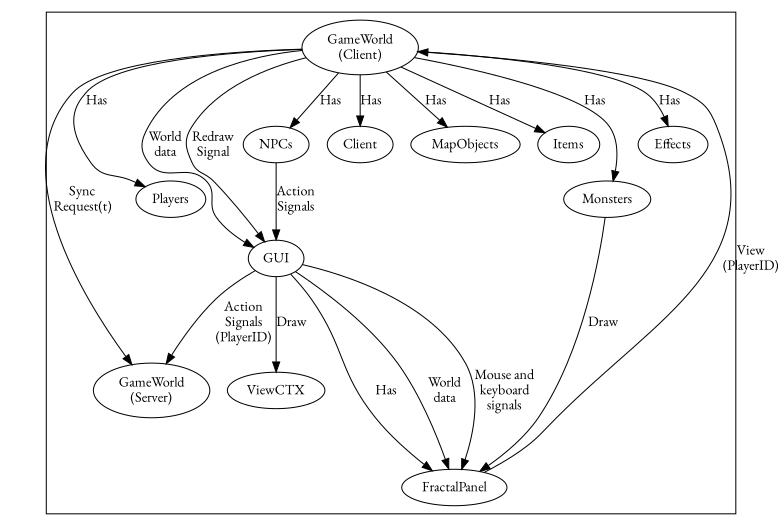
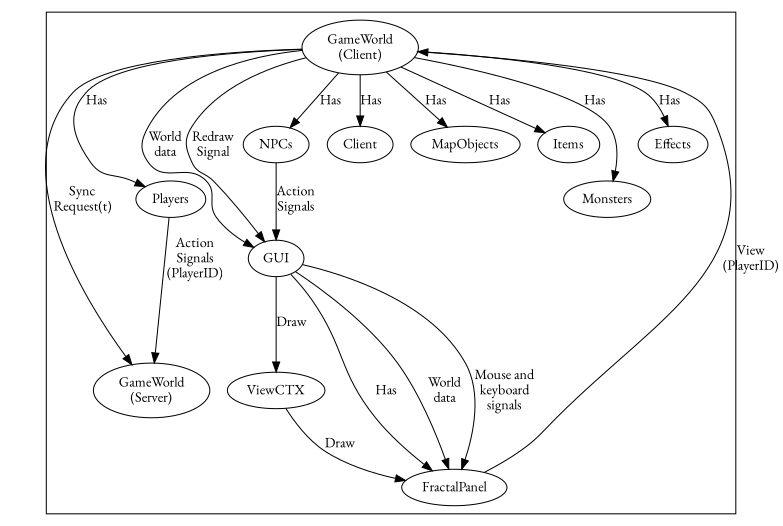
(208, 307) -> (162, 285)
(571, 354) -> (333, 456)
